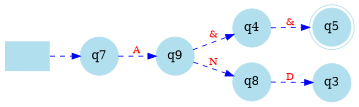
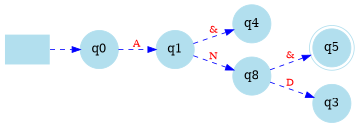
(286, 28) -> (286, 64)
(99, 56) -> (99, 50)
(175, 56) -> (175, 50)
